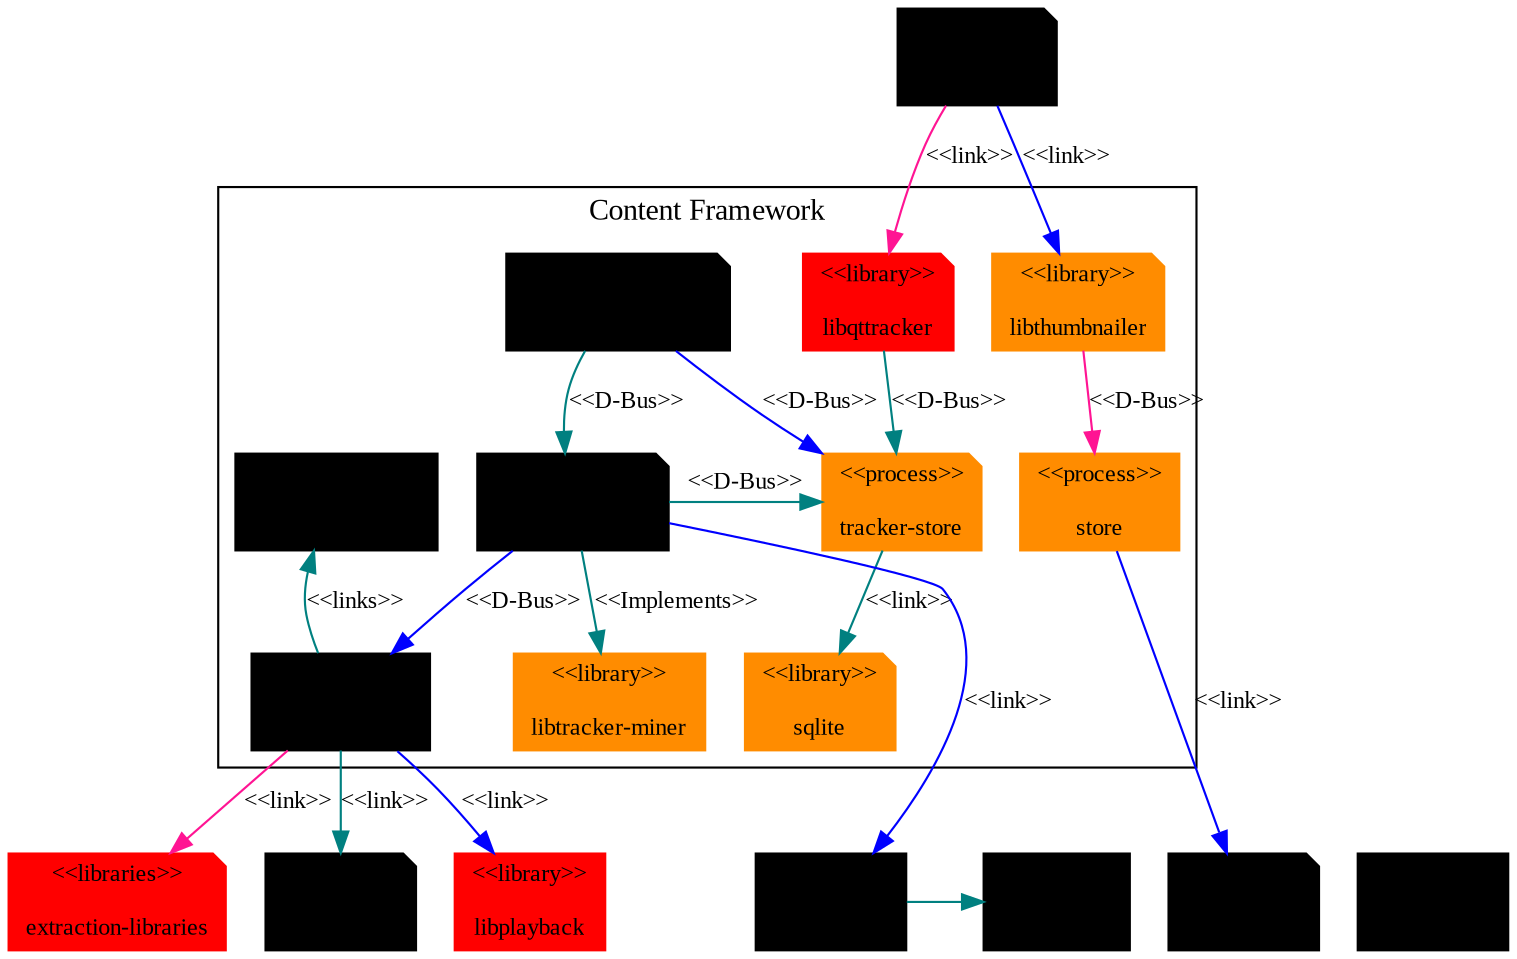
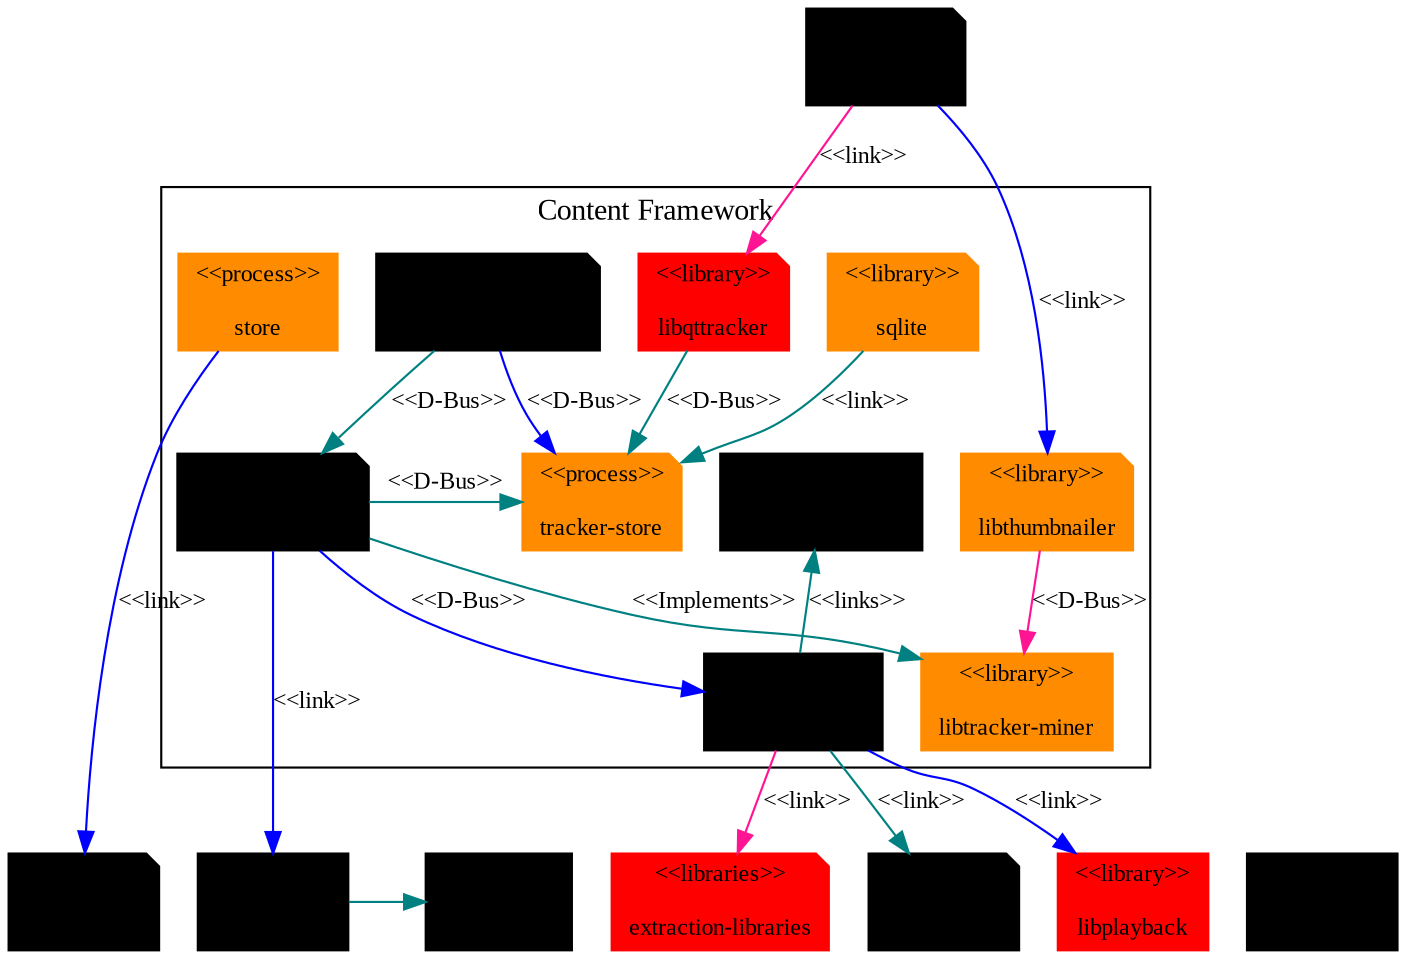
(1088, 391) -> (1034, 591)
(865, 592) -> (791, 415)
